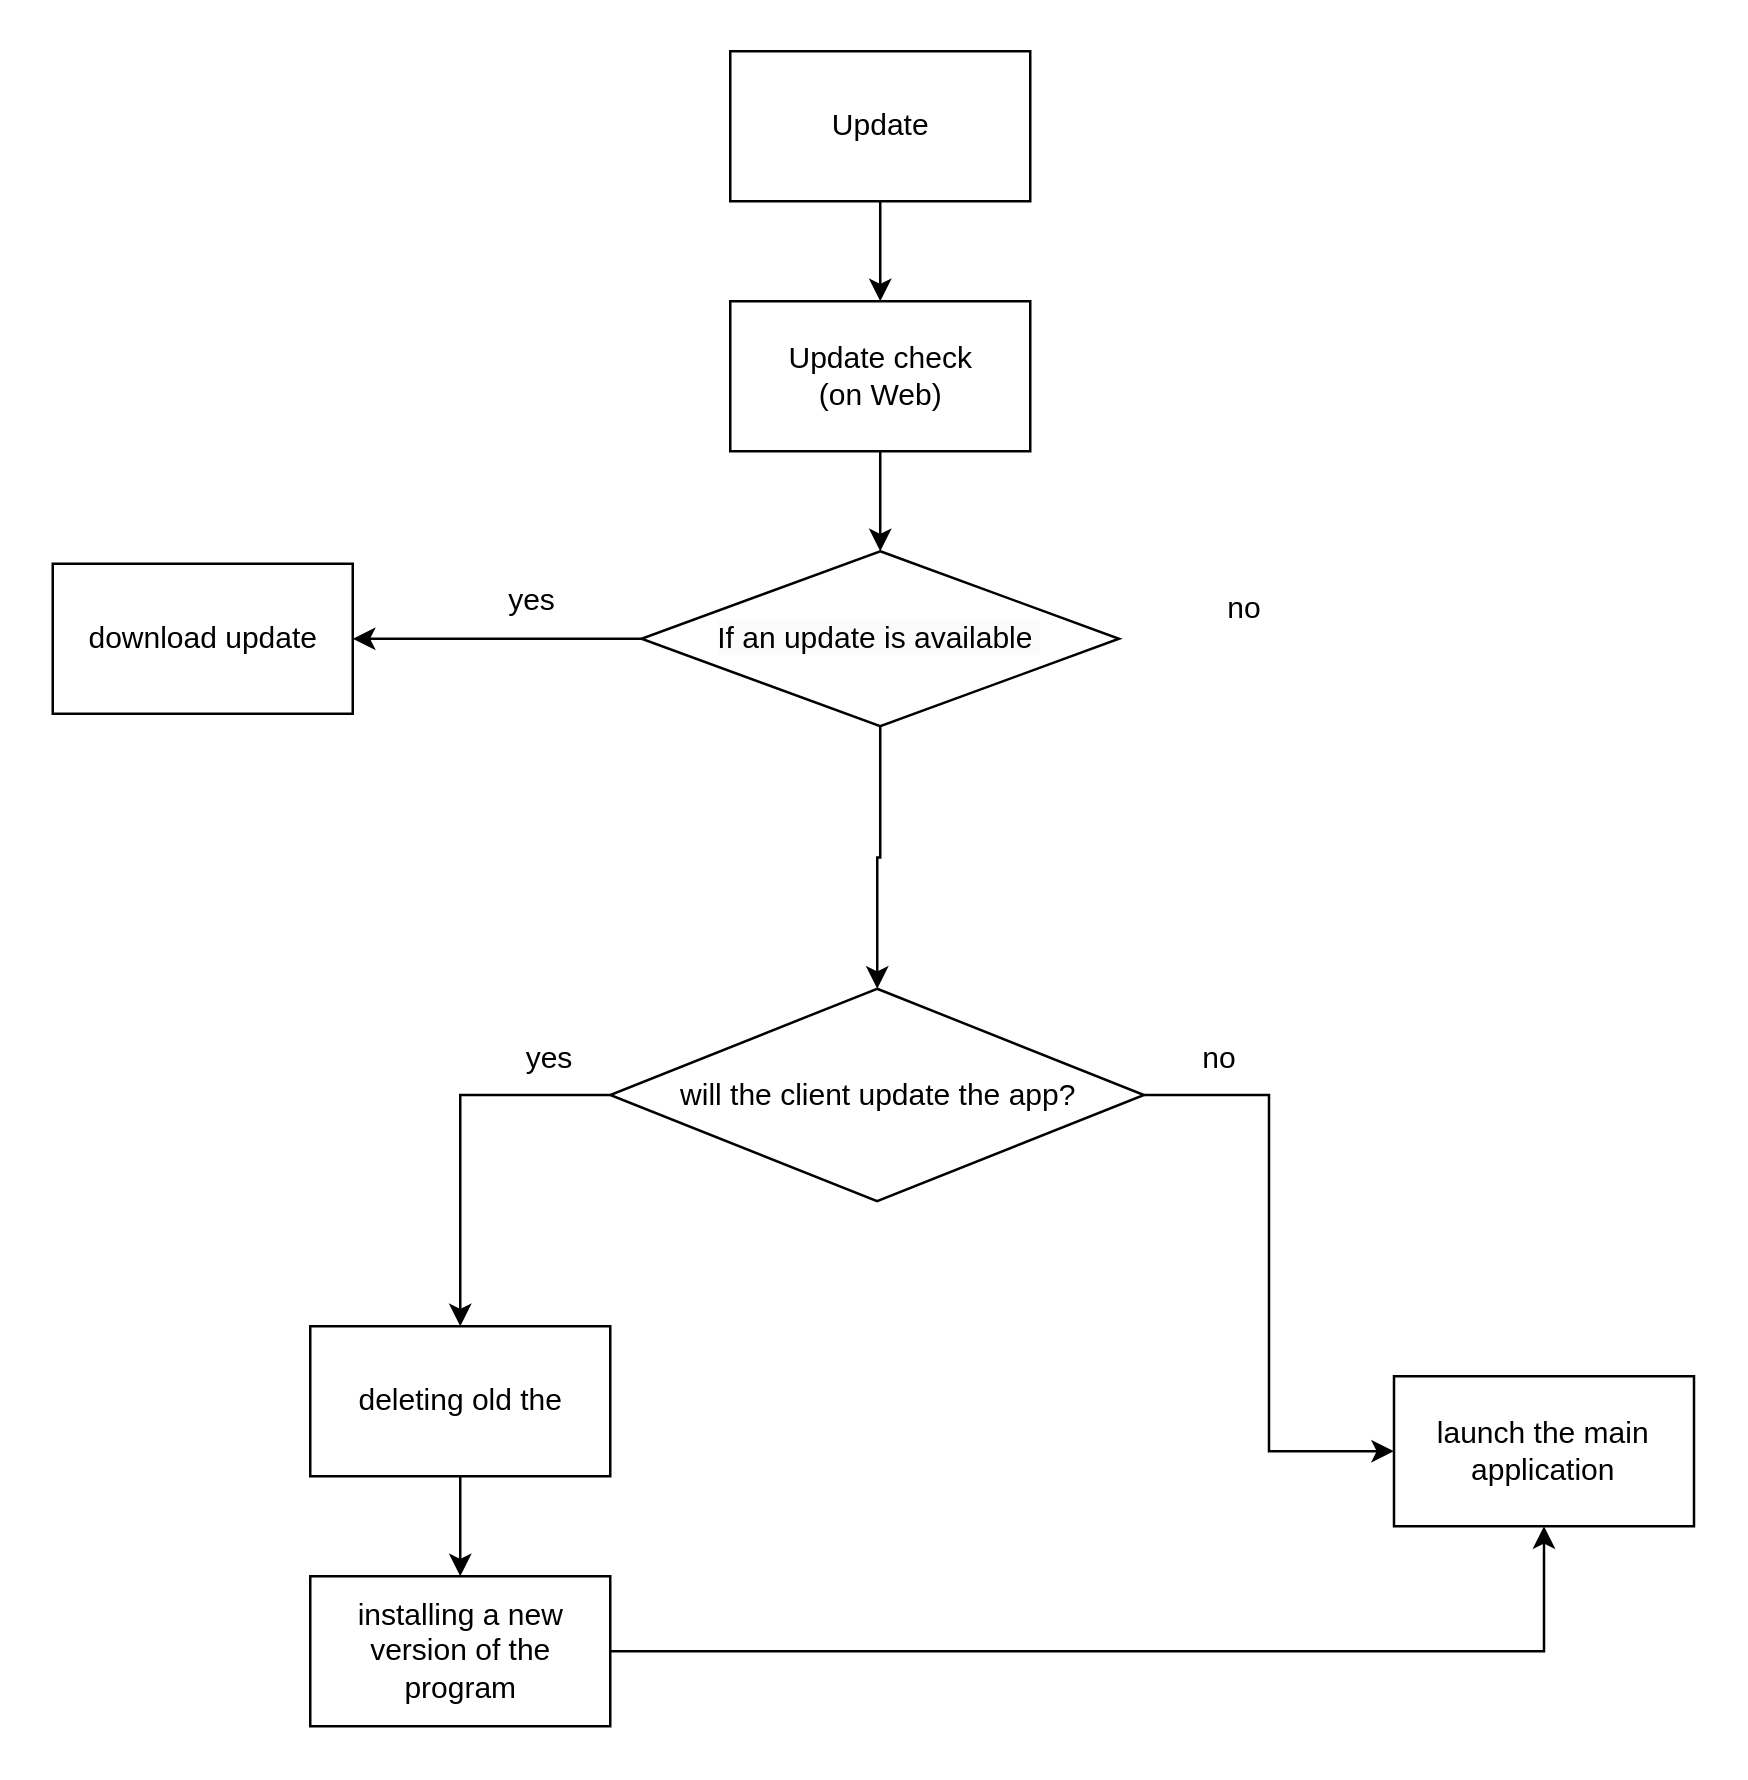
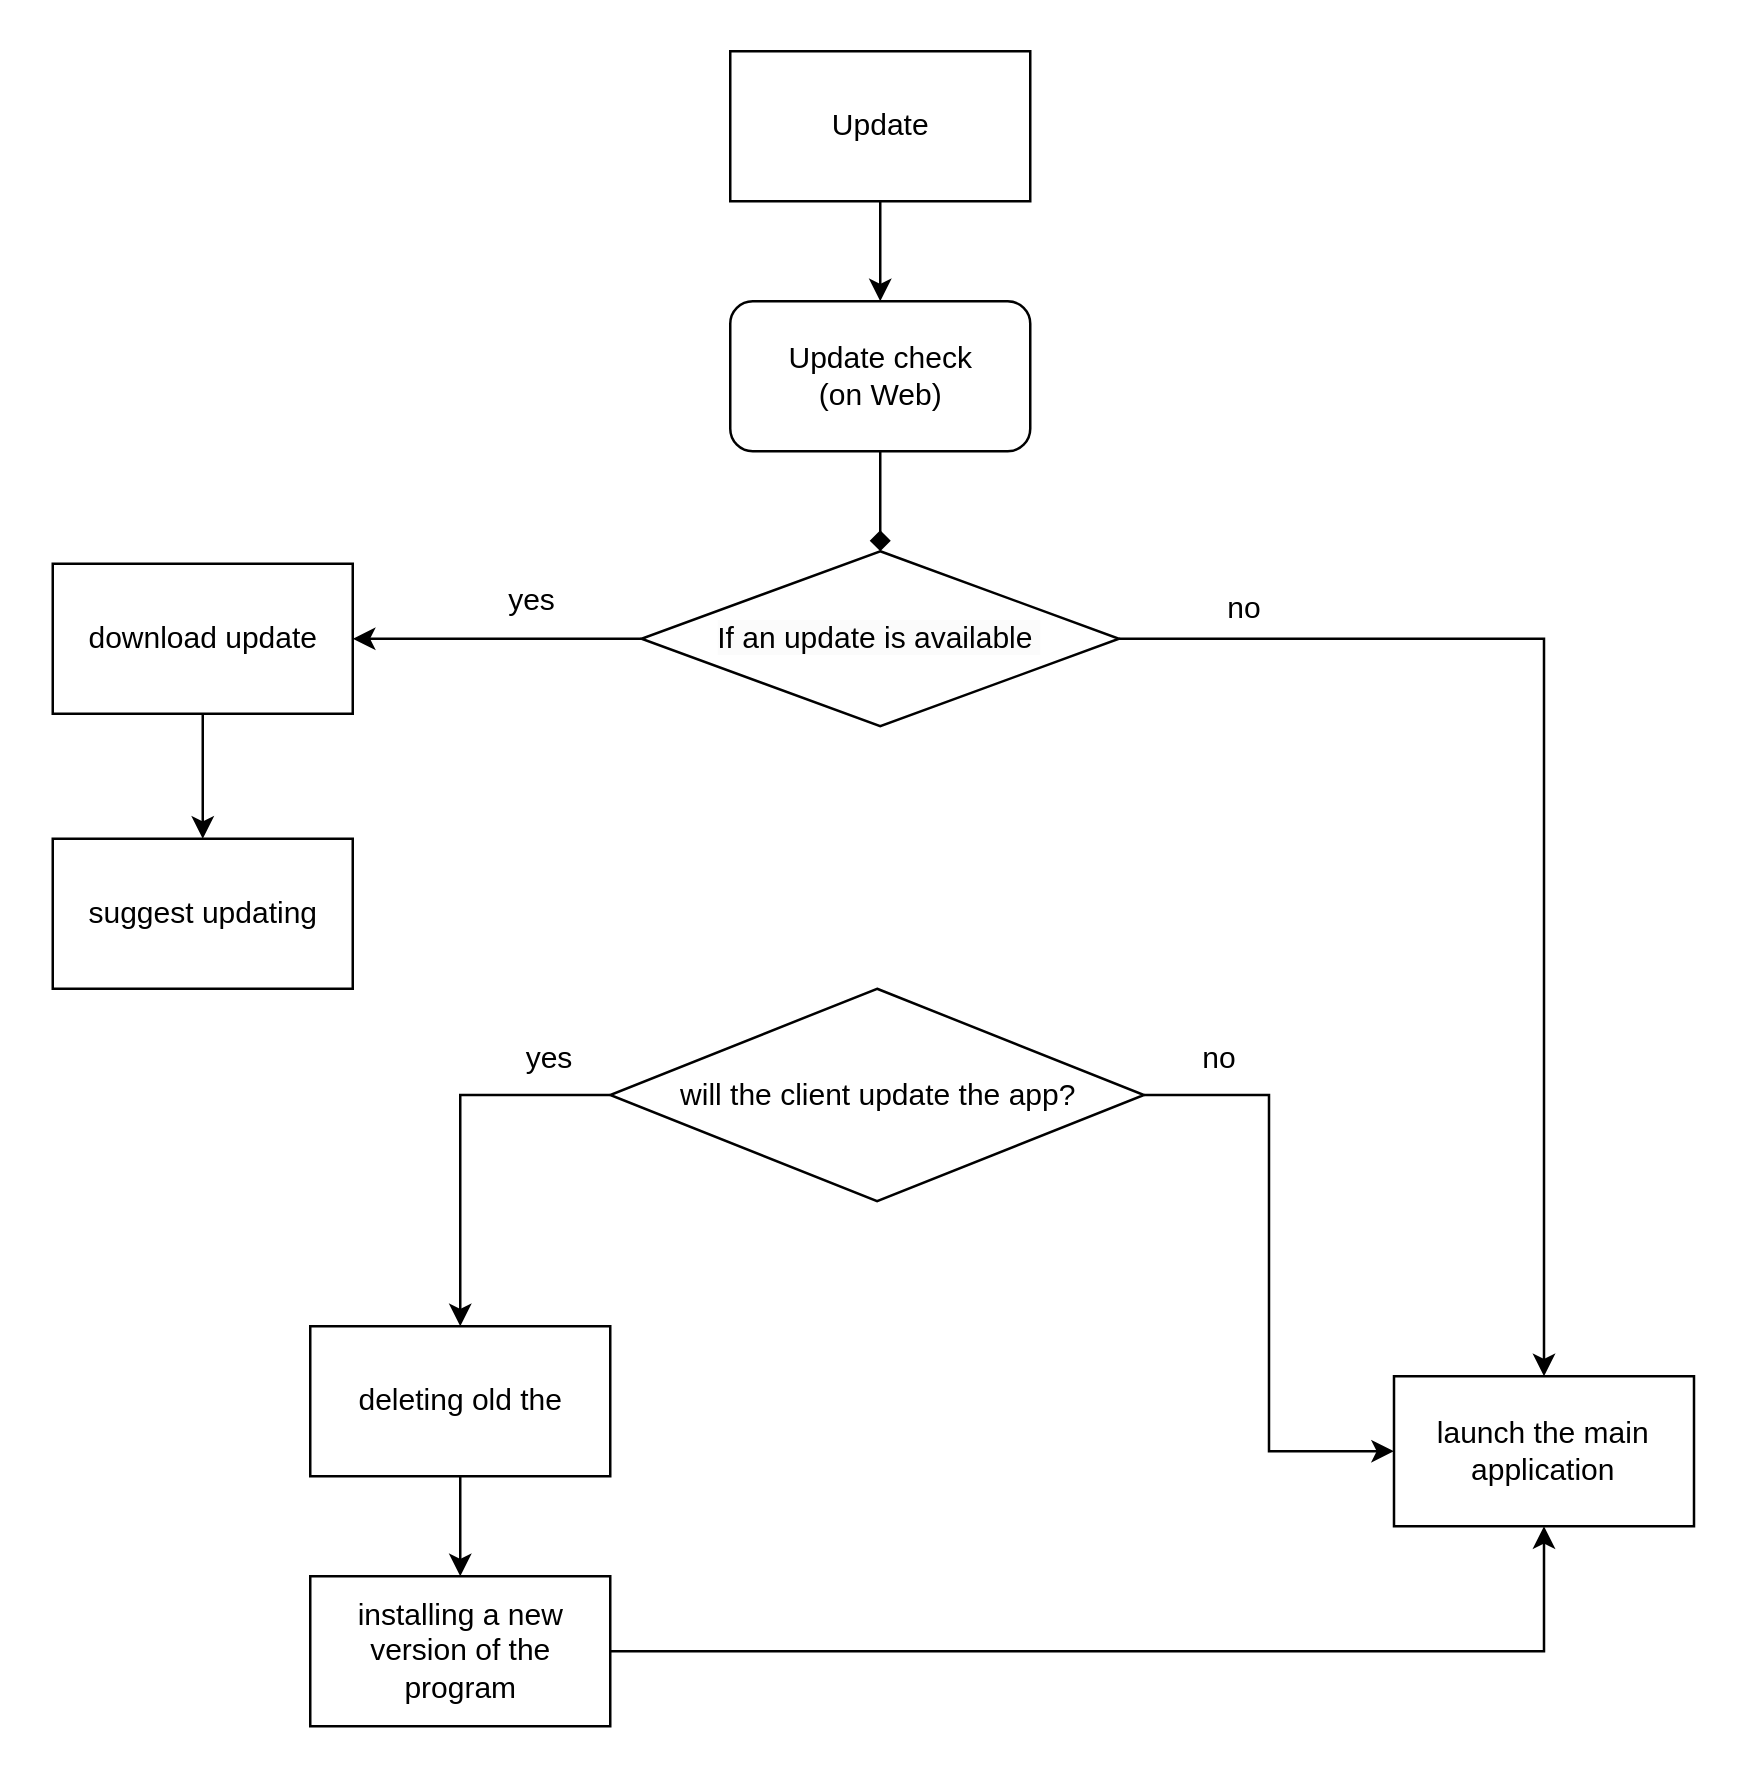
(880, 376) -> (880, 376)
(880, 532) -> (880, 531)
none -> (203, 768)
(880, 850) -> (1544, 787)
none -> (203, 914)
